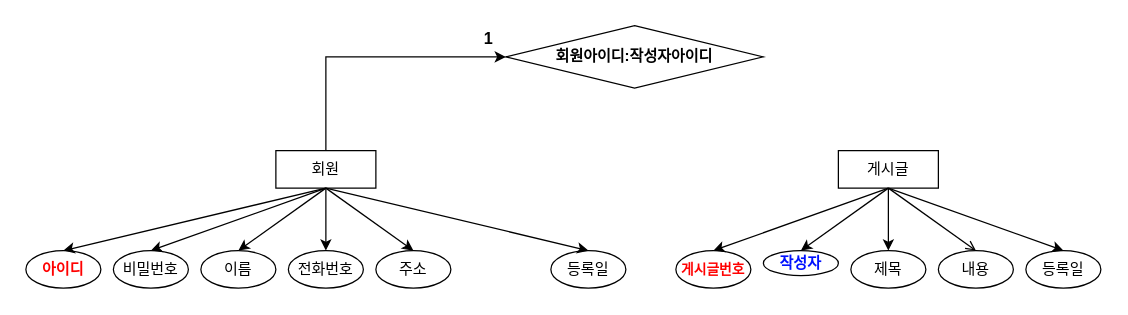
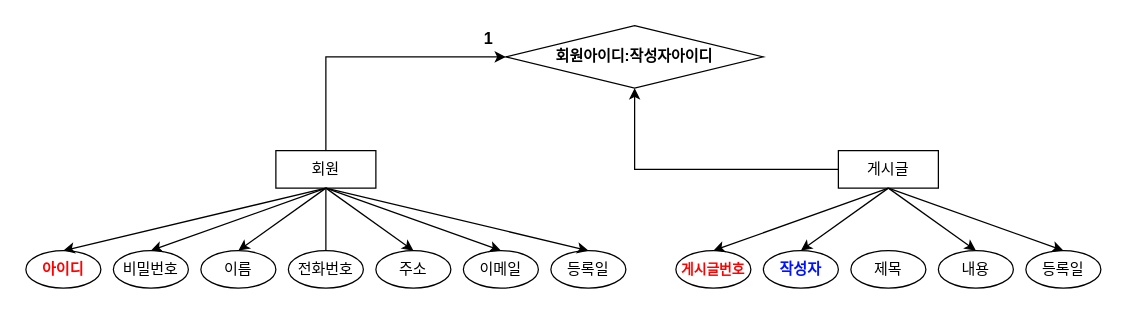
(888, 217) -> (700, 169)
none -> (416, 221)
(326, 241) -> (326, 244)
(969, 246) -> (968, 245)
(801, 263) -> (801, 269)
none -> (501, 269)
